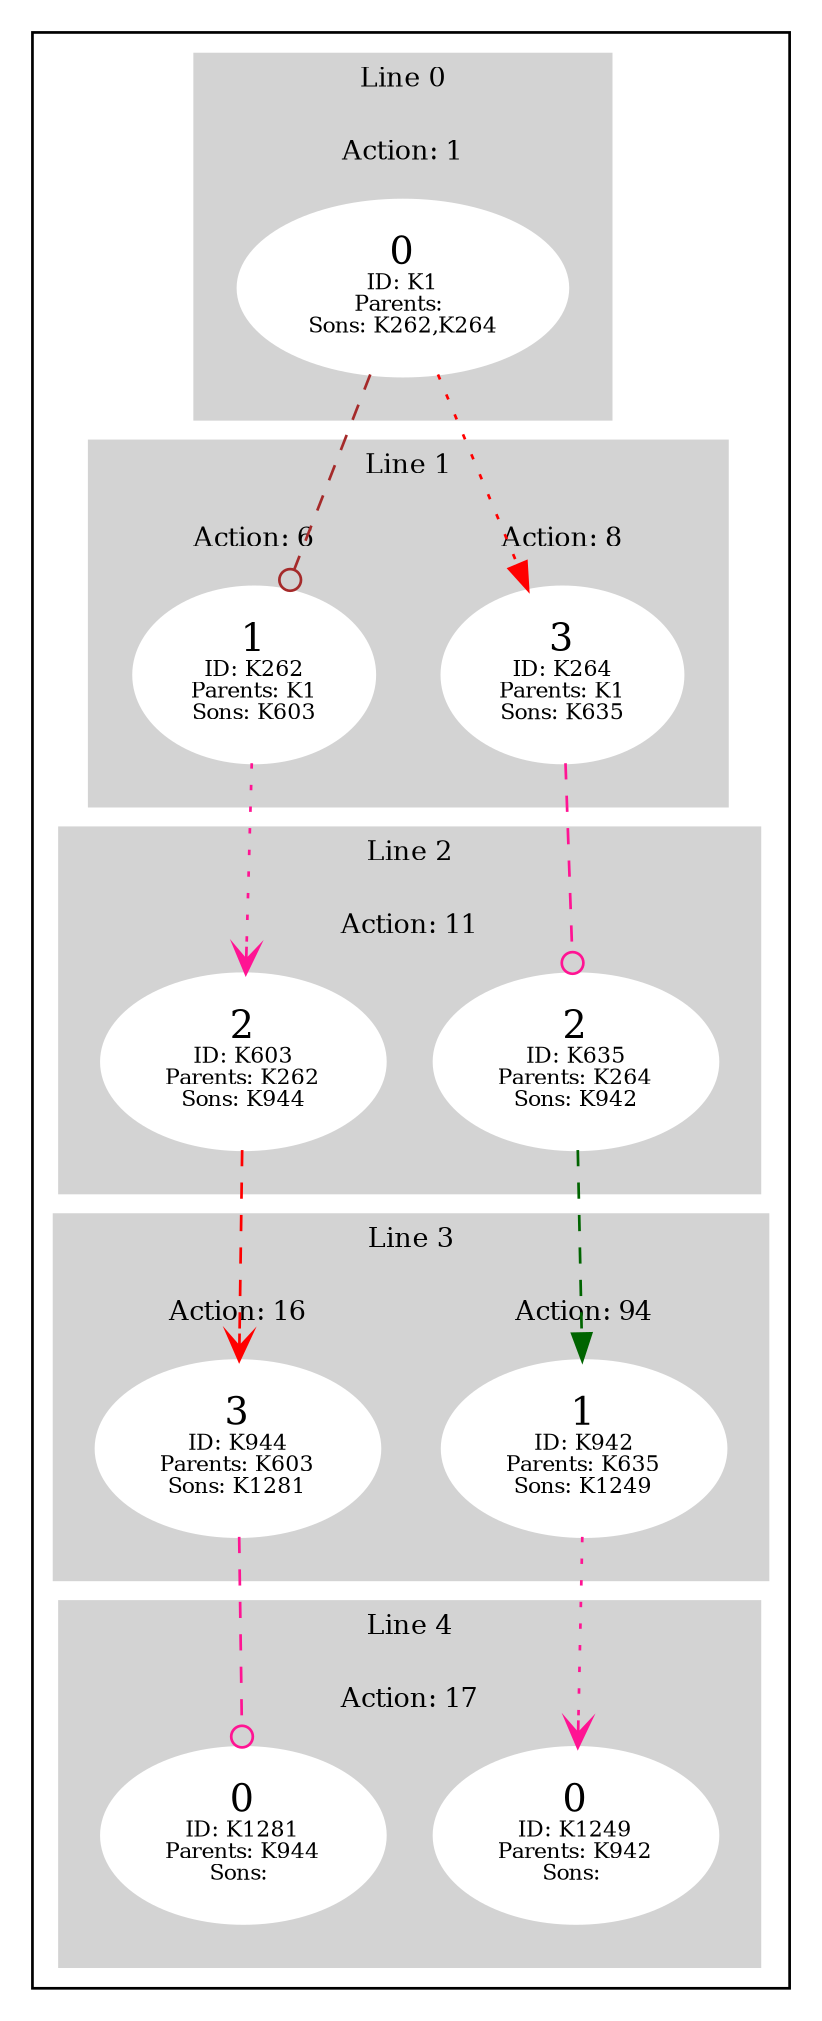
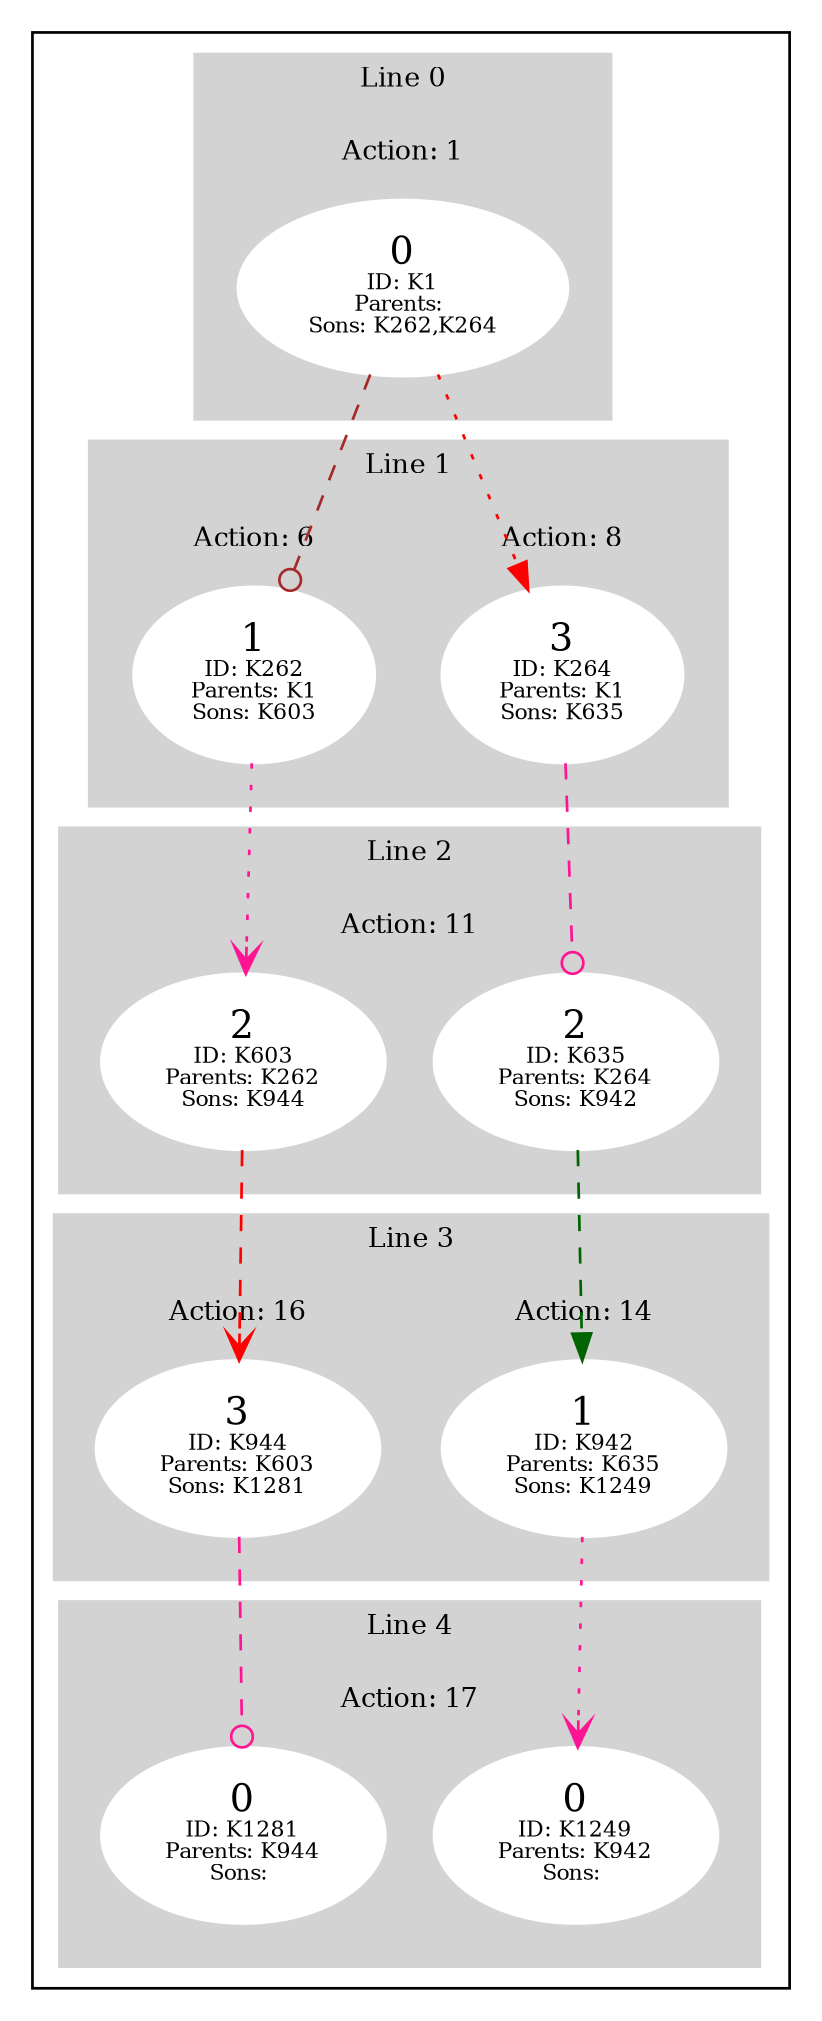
(584, 1313) -> (584, 1313)
